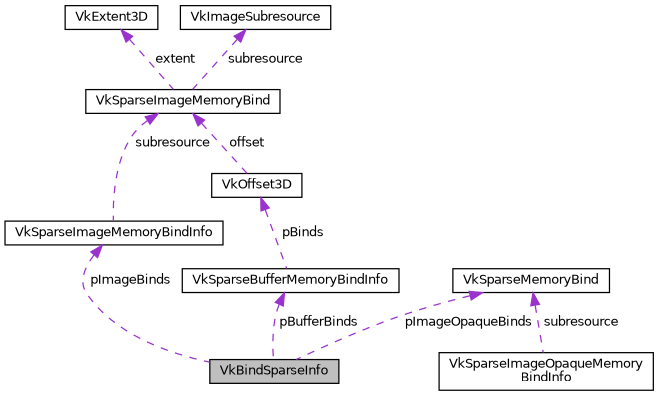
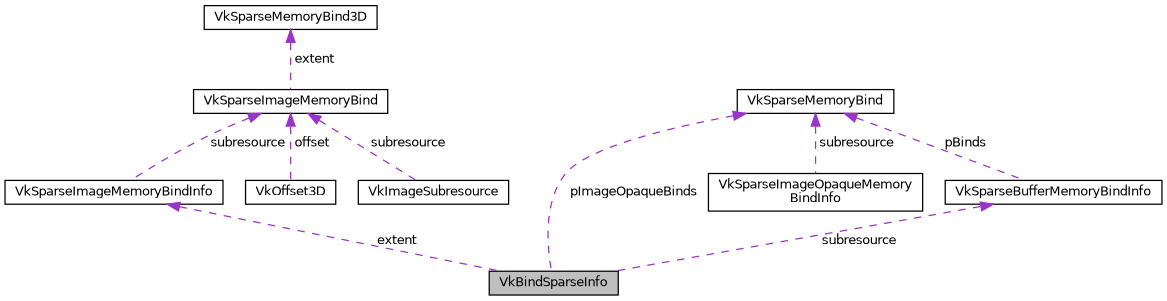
(111, 18) -> (291, 18)
(215, 64) -> (367, 150)
(276, 239) -> (941, 149)
(128, 281) -> (395, 241)
(317, 323) -> (858, 241)
